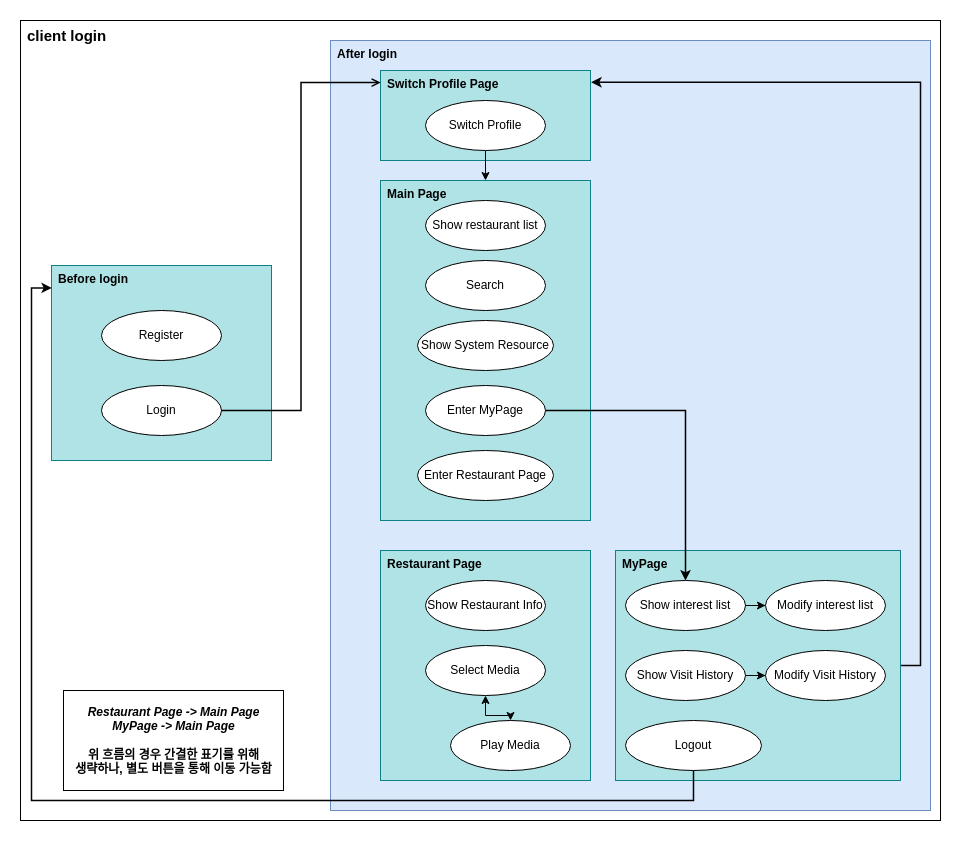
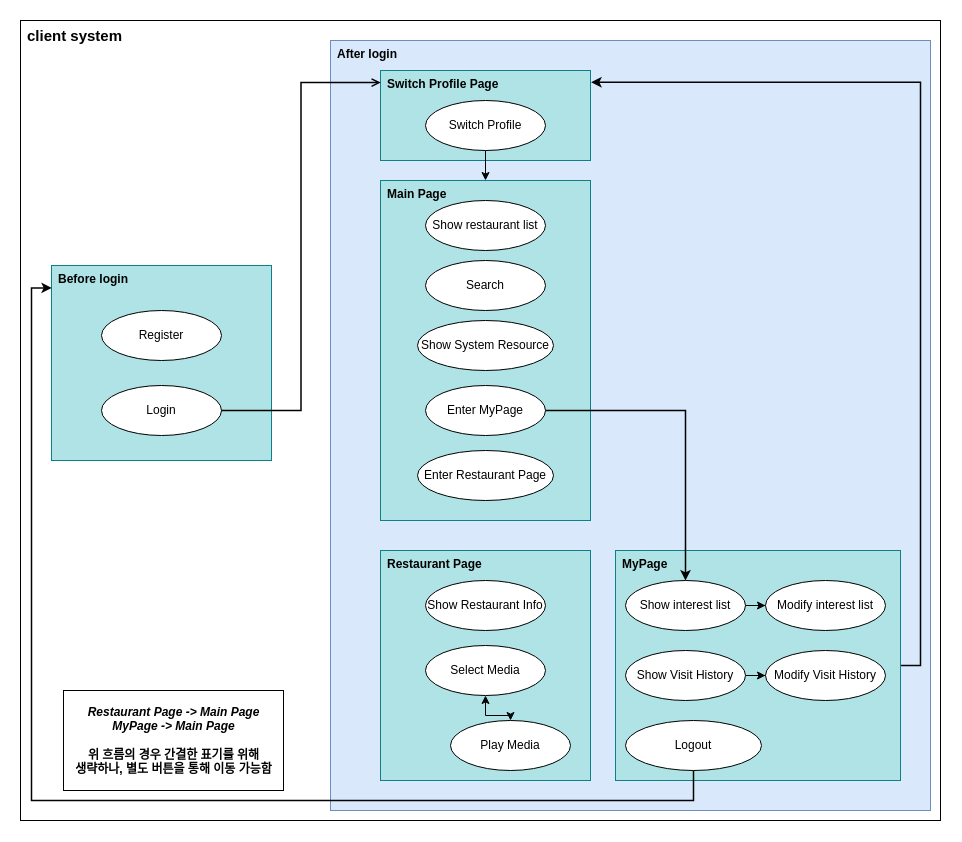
(68, 37) -> (76, 37)
